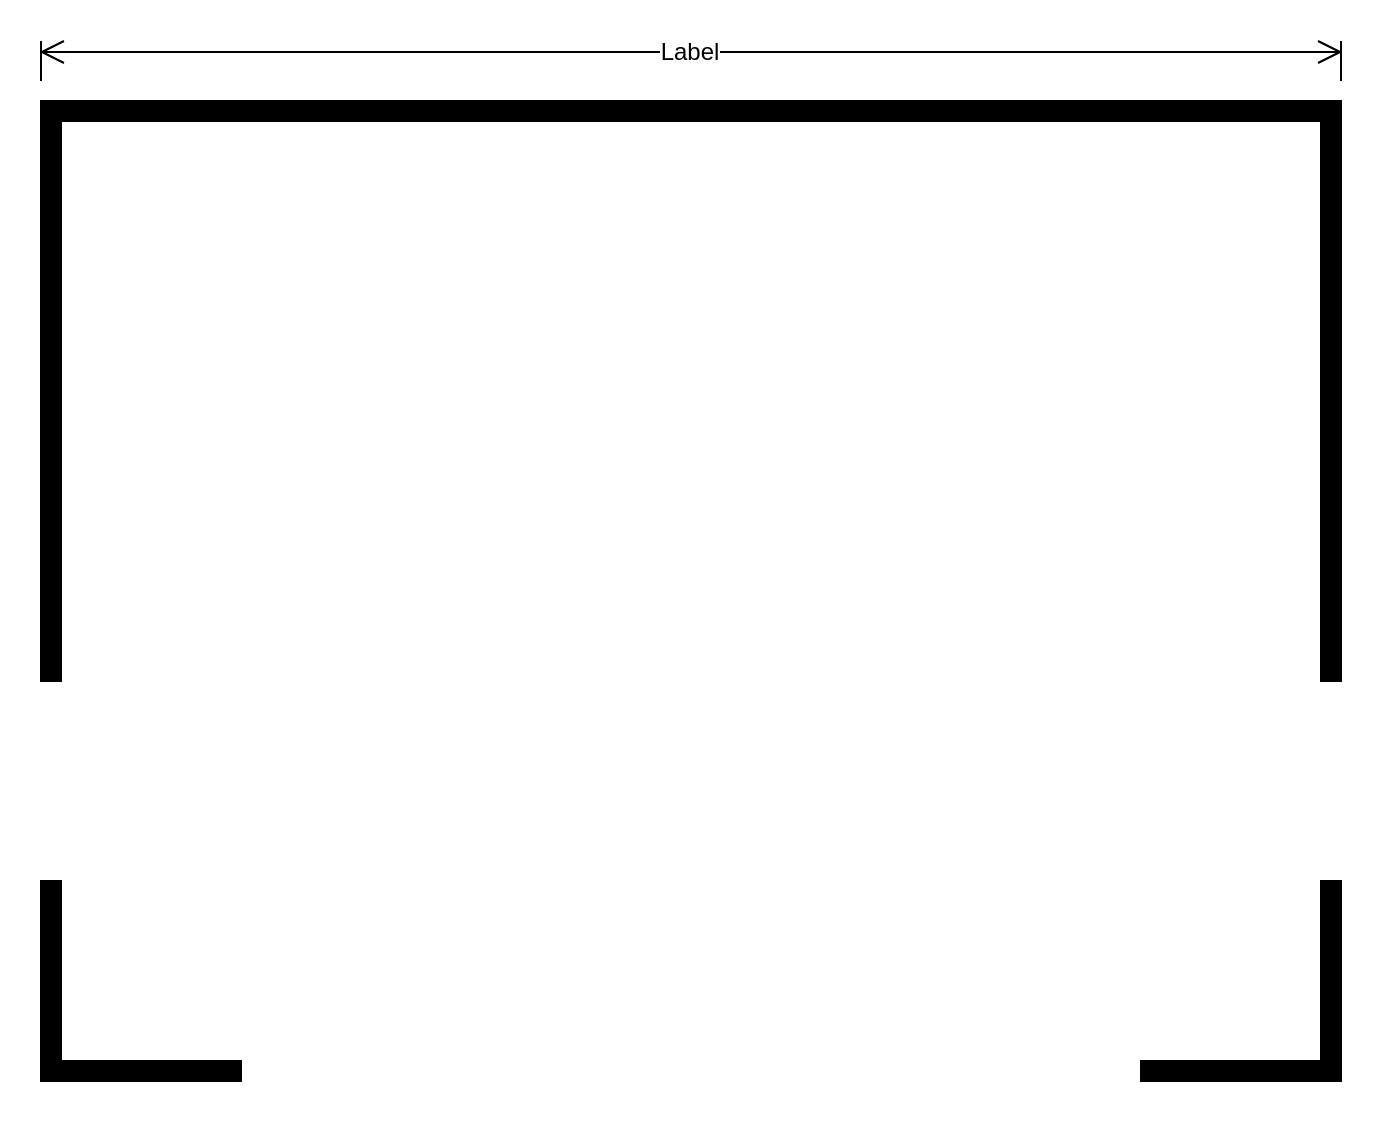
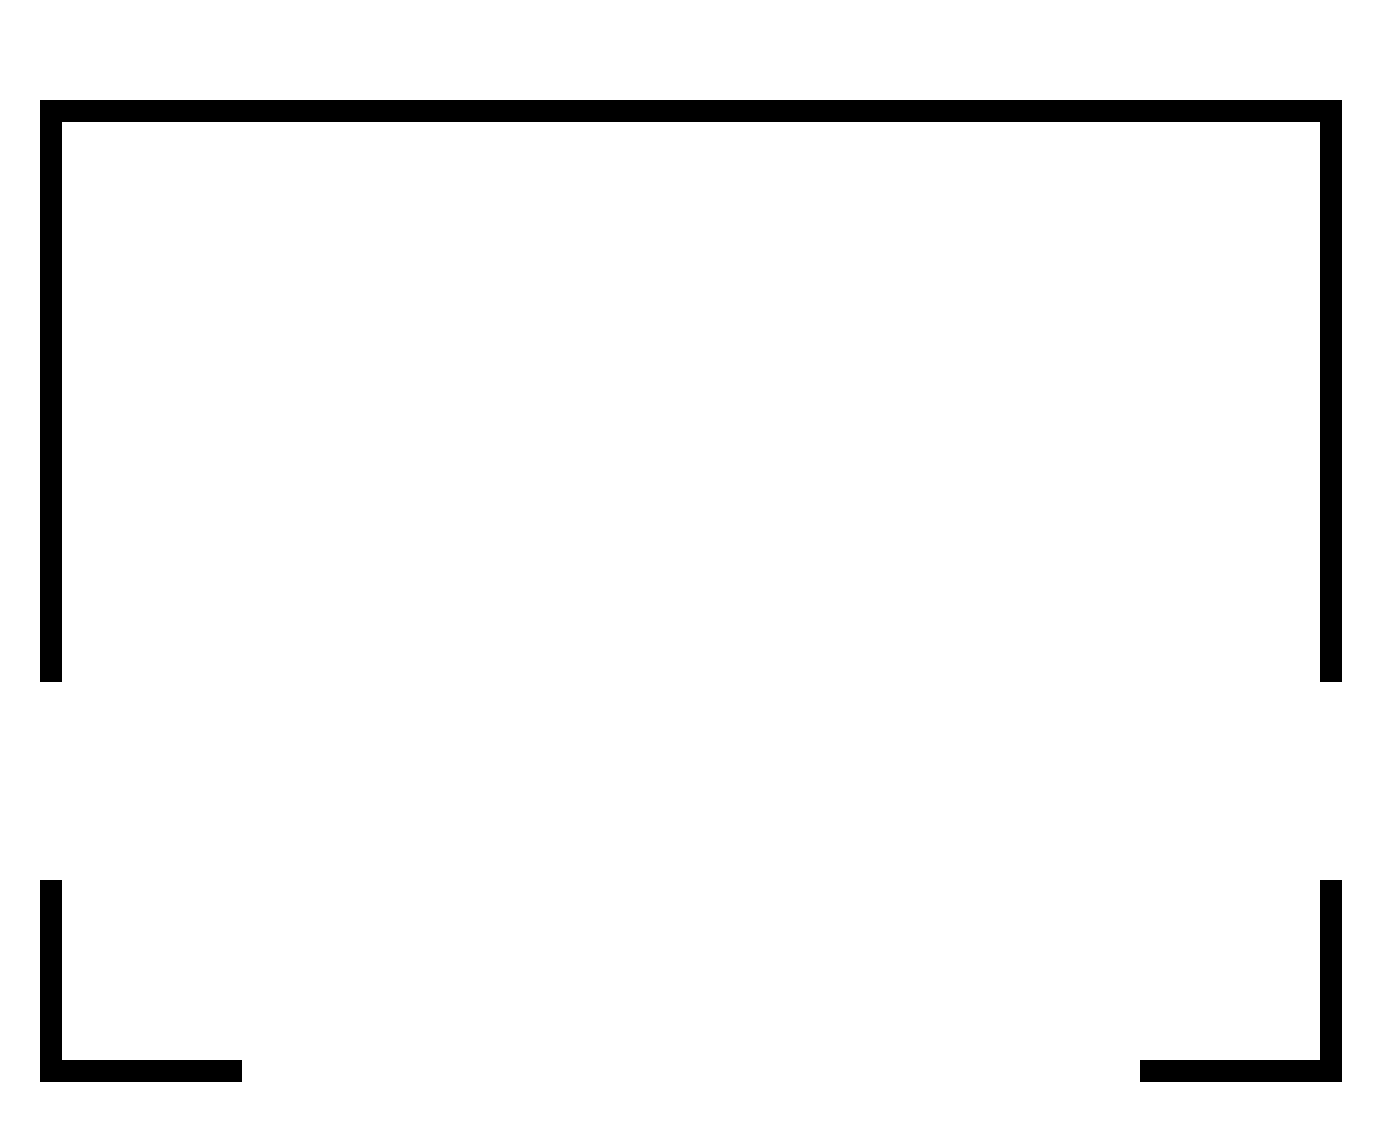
(691, 61) -> none
